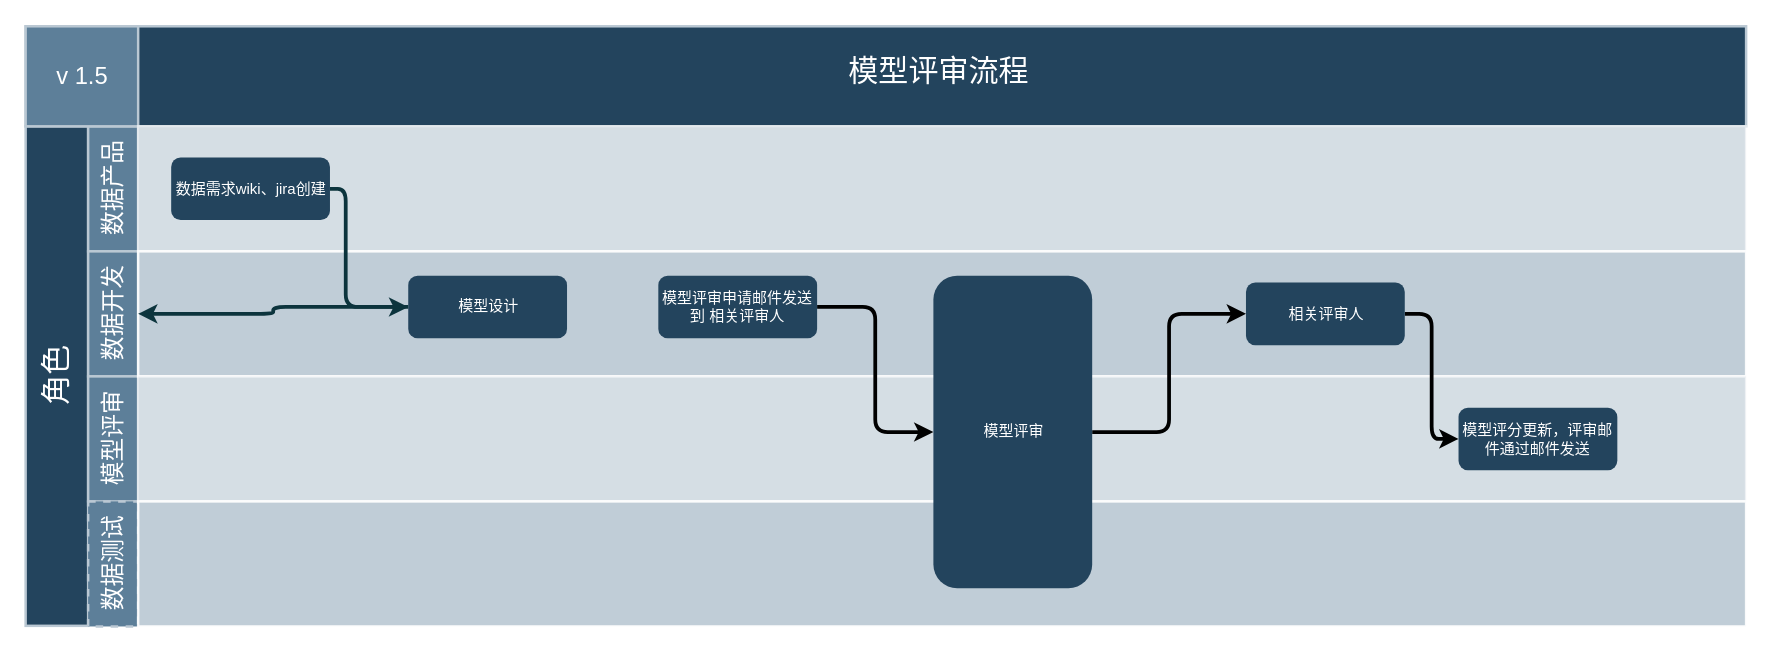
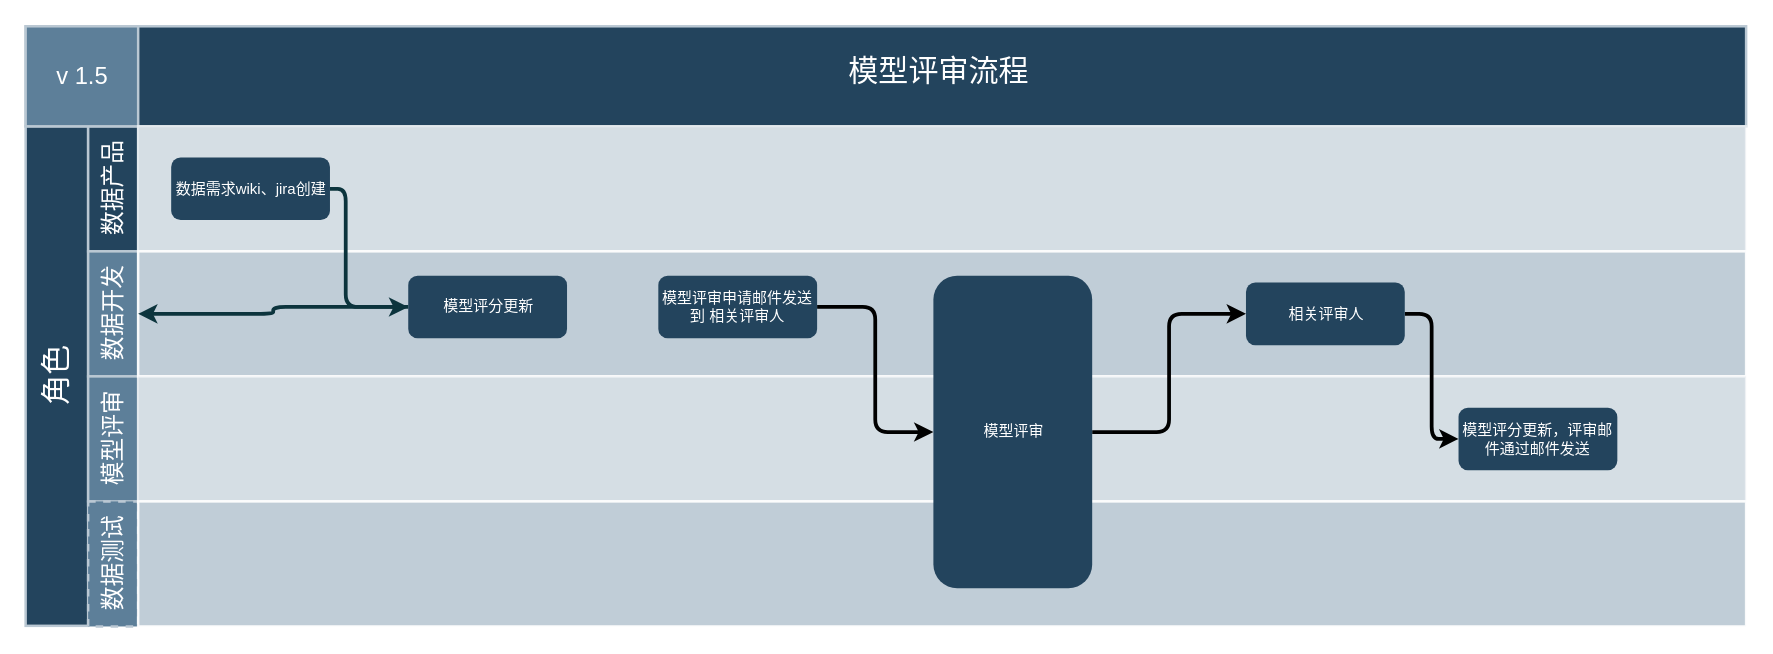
(113, 189) -> (113, 189)
(489, 307) -> (489, 307)
